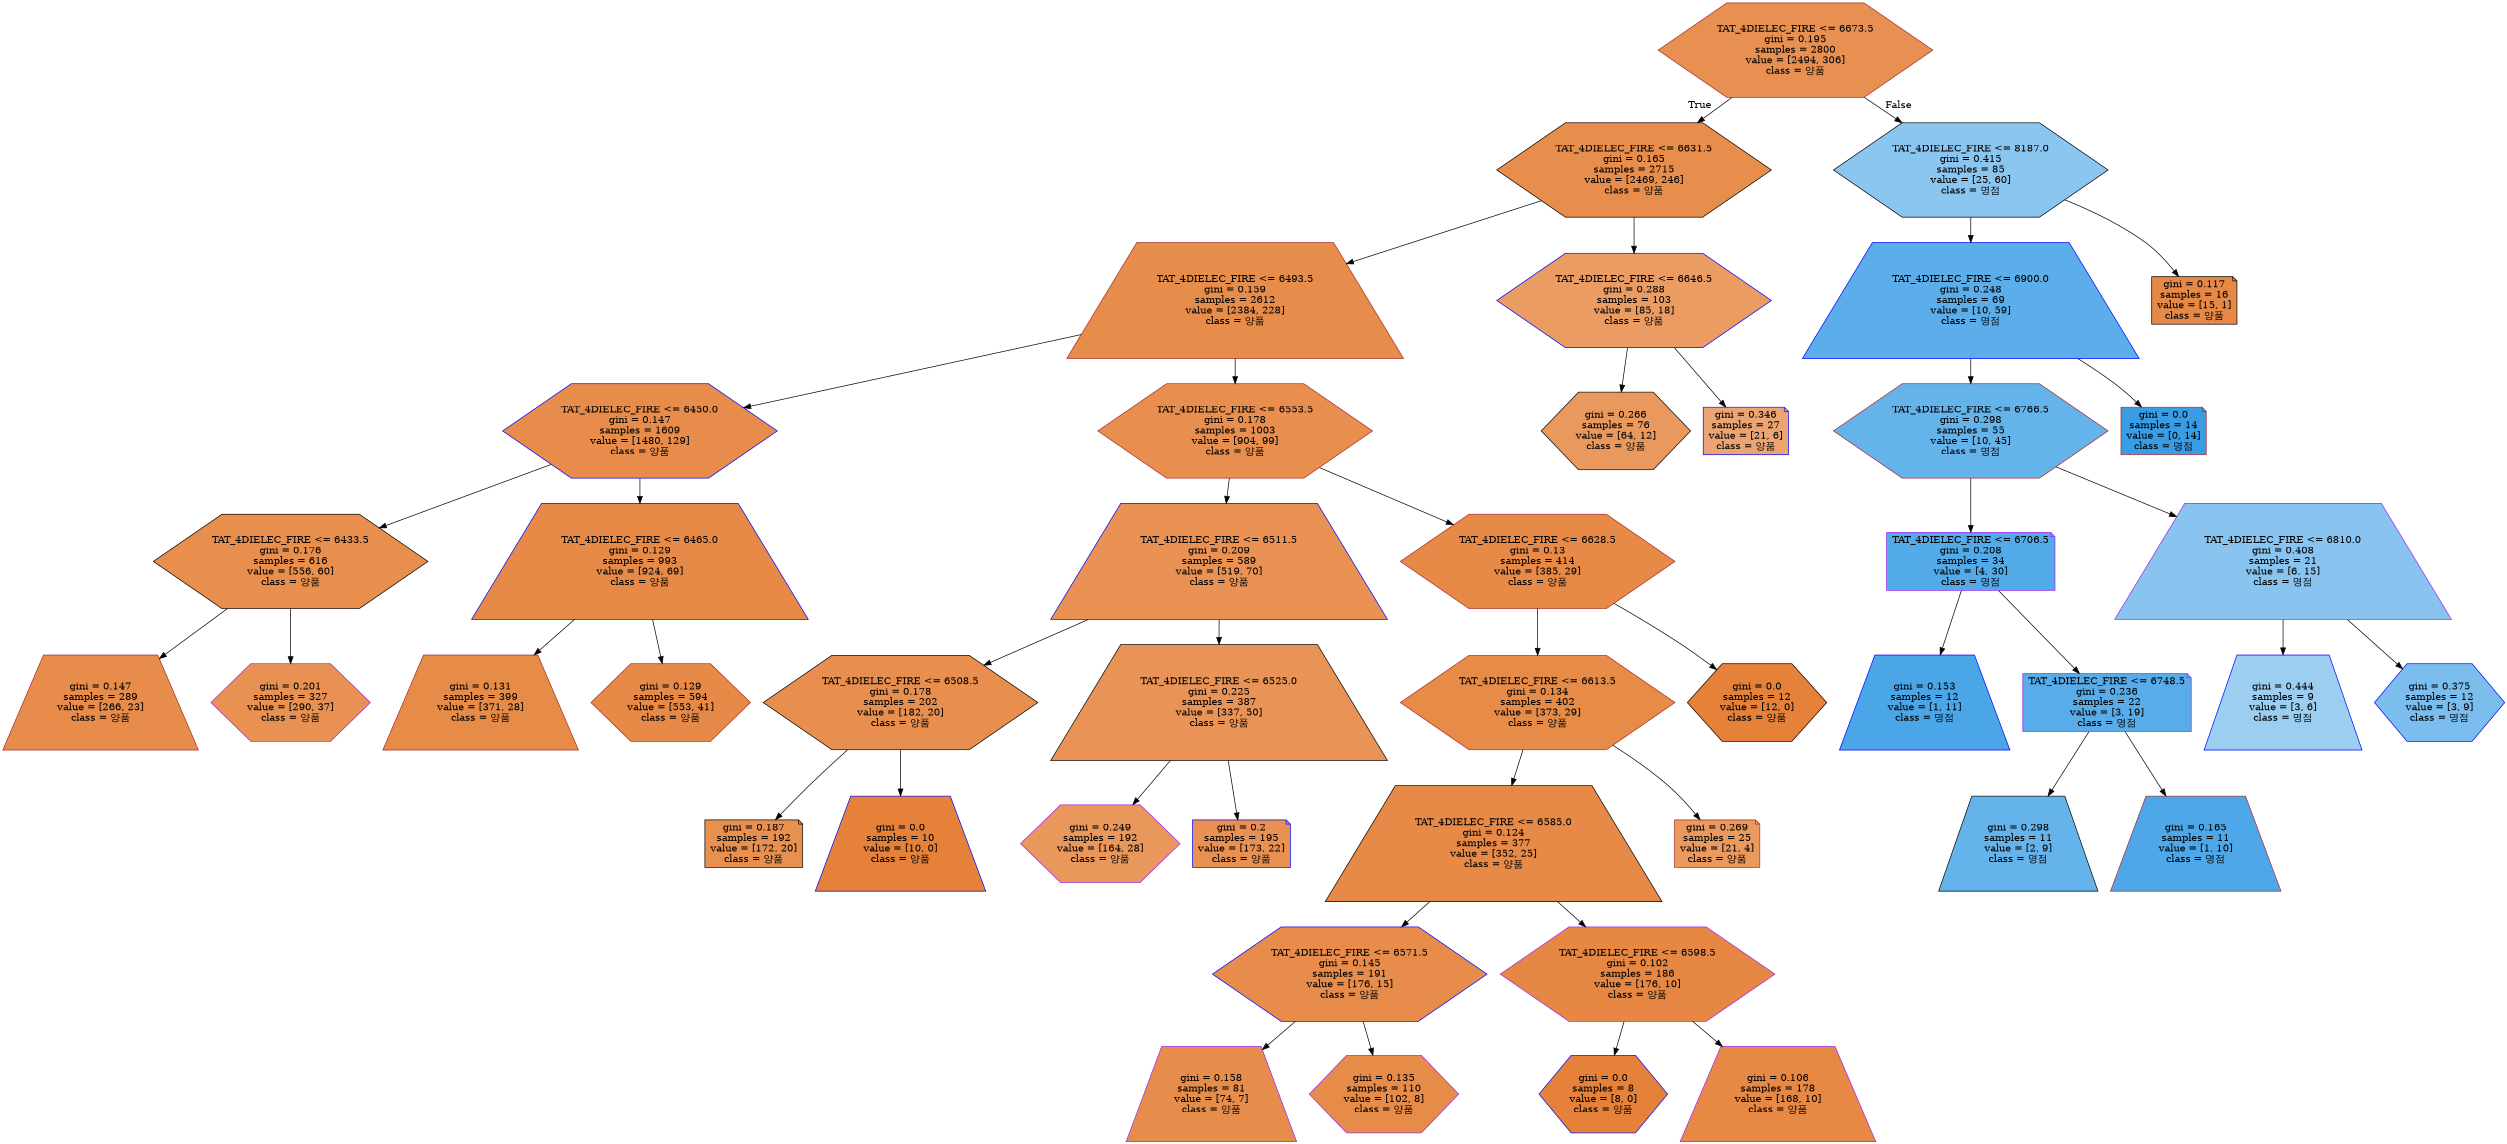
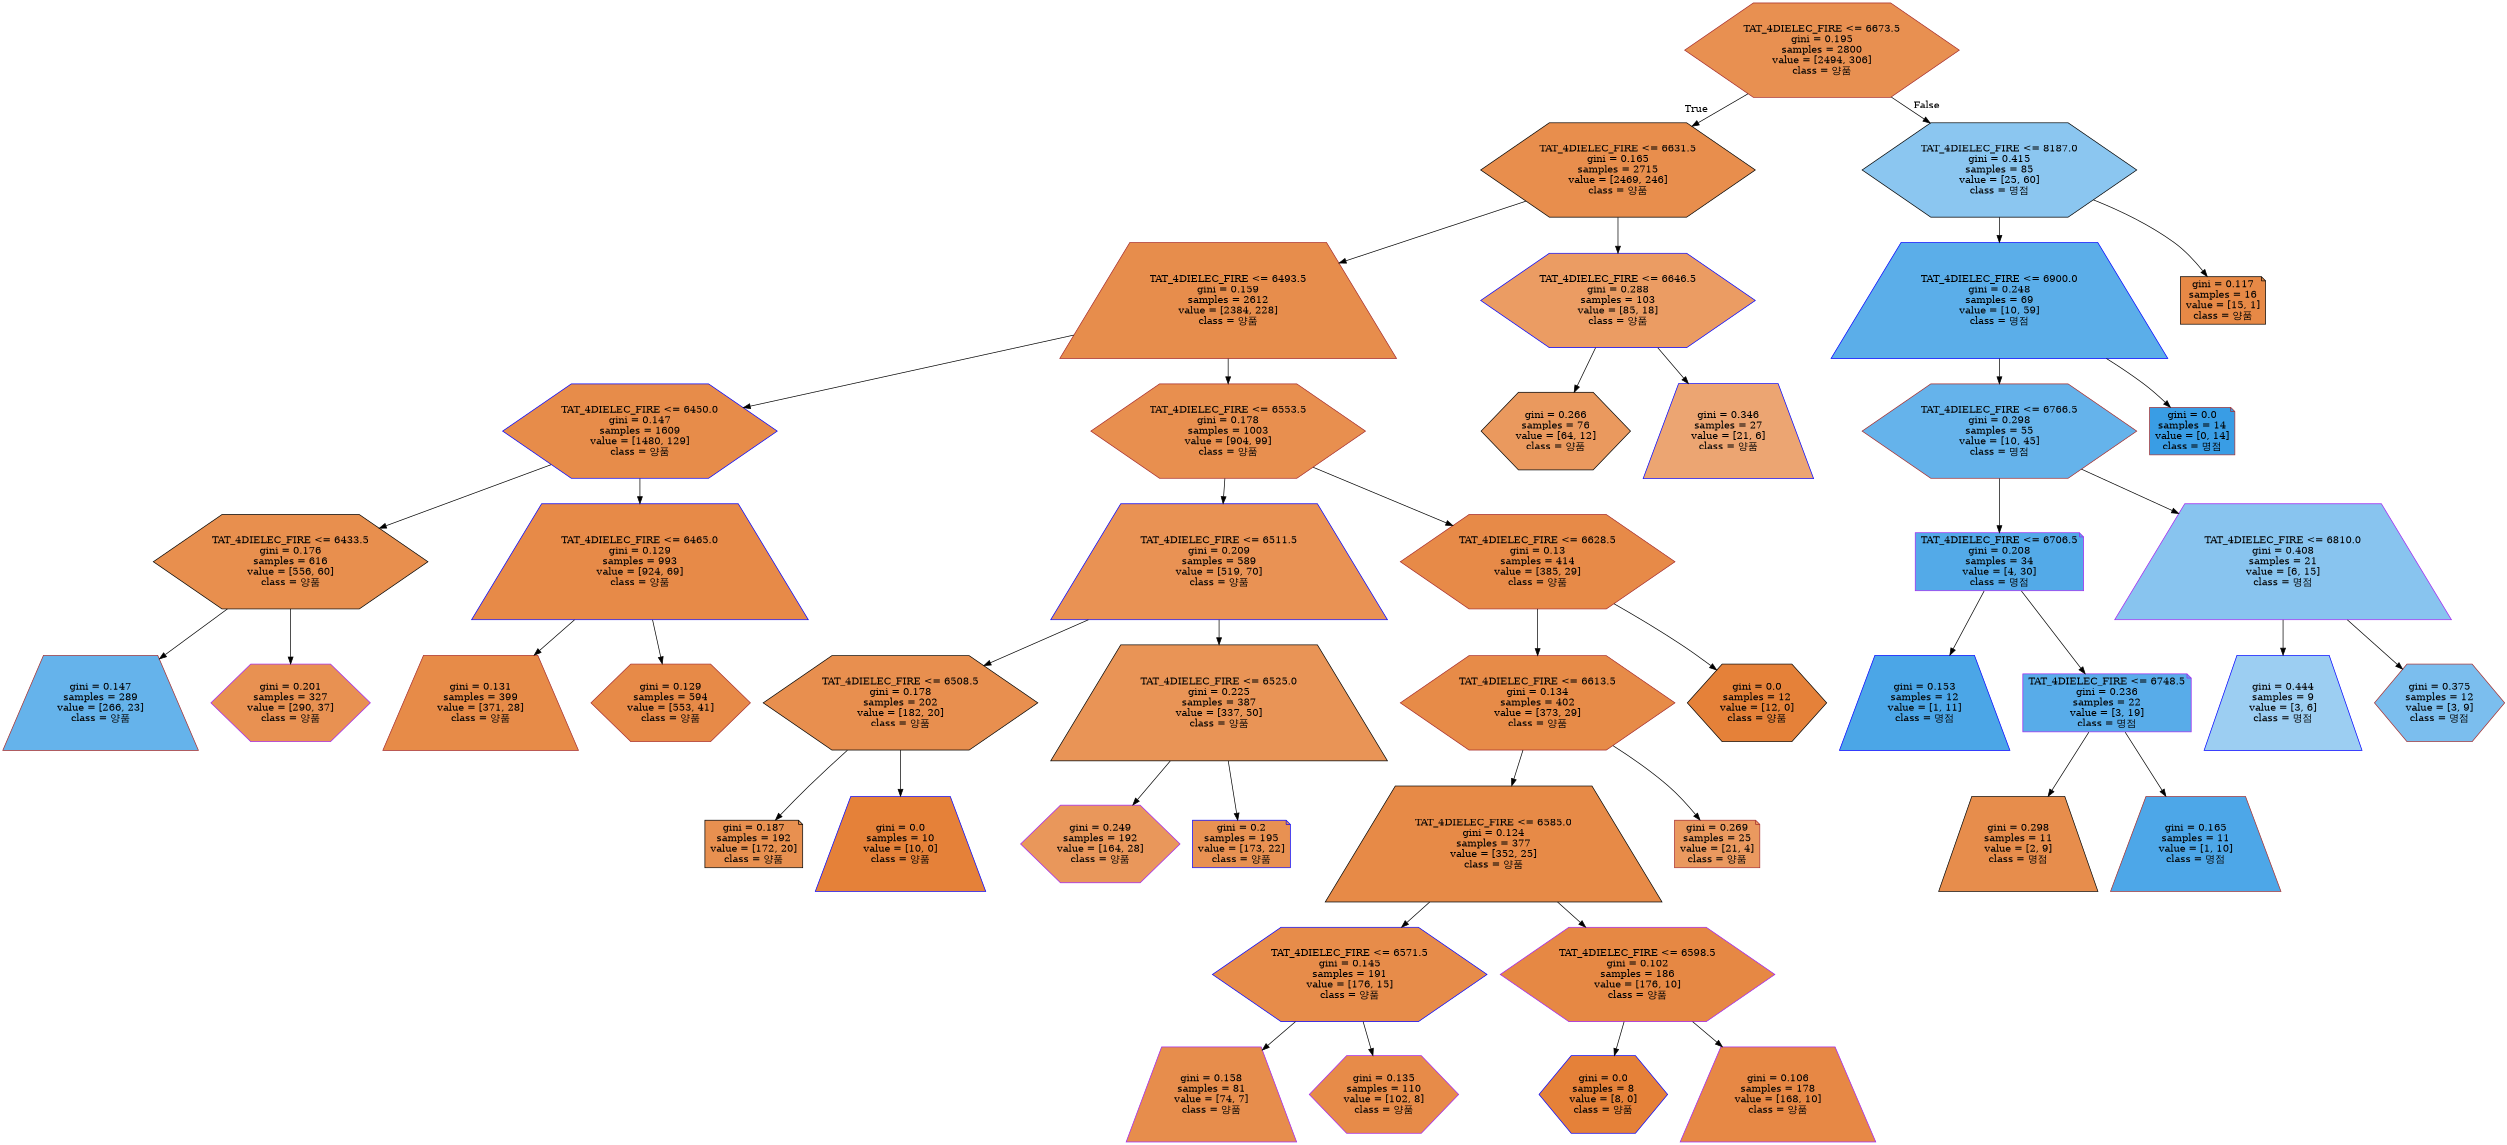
(1746, 431) -> (1728, 431)
(101, 703) -> (101, 703)
(2440, 703) -> (2440, 703)
(2018, 844) -> (2018, 844)
